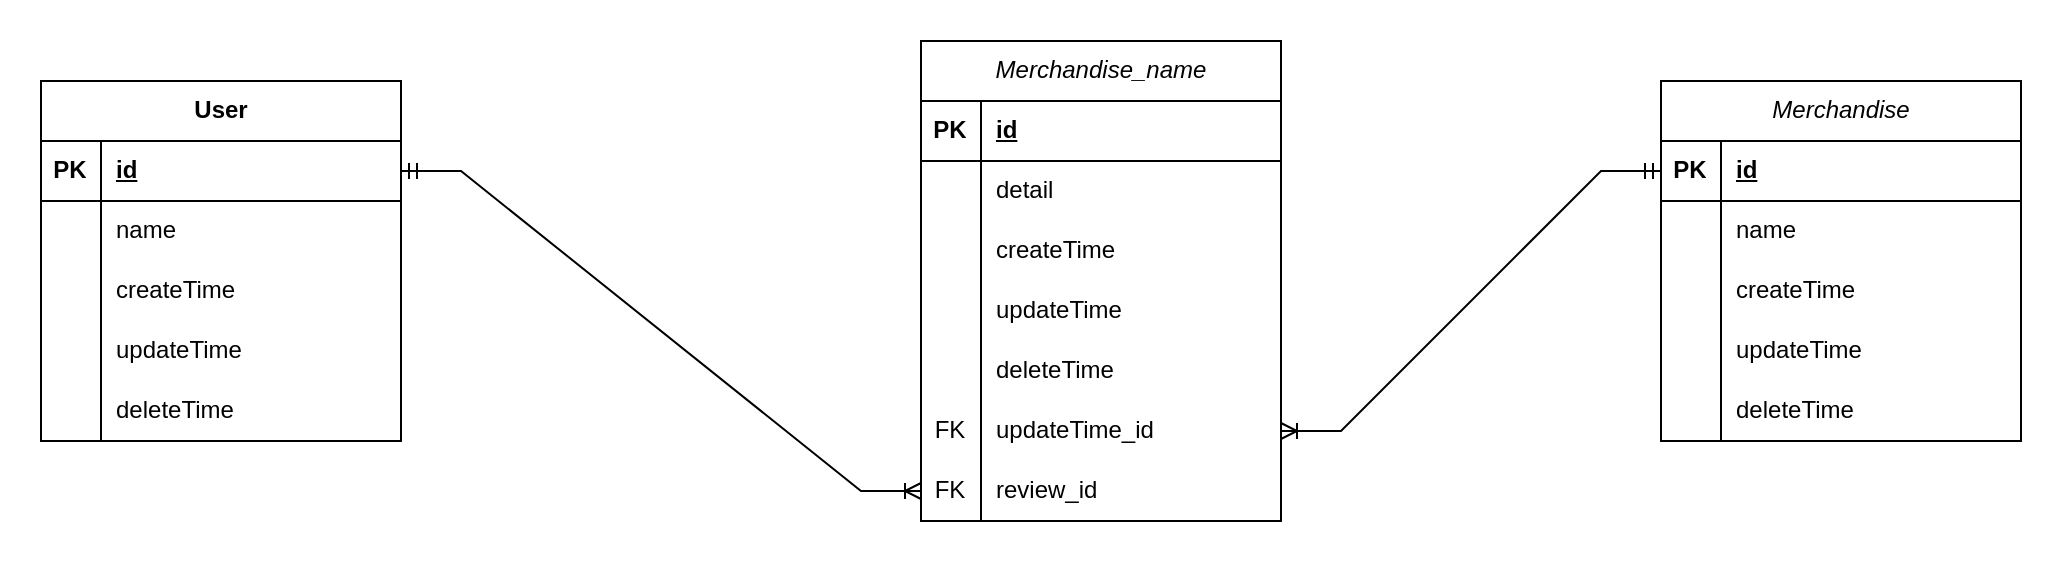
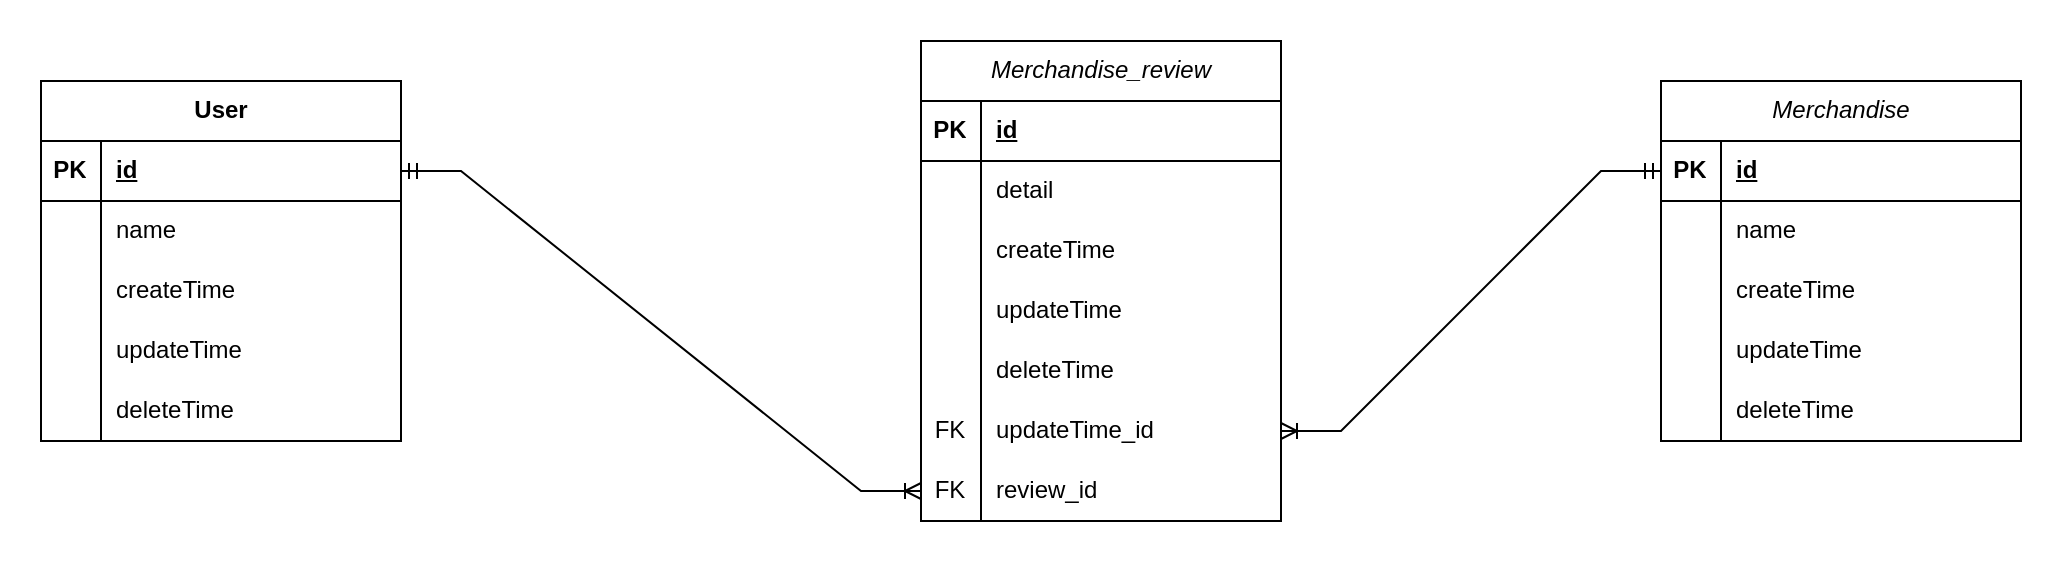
(1102, 71) -> (1102, 71)
